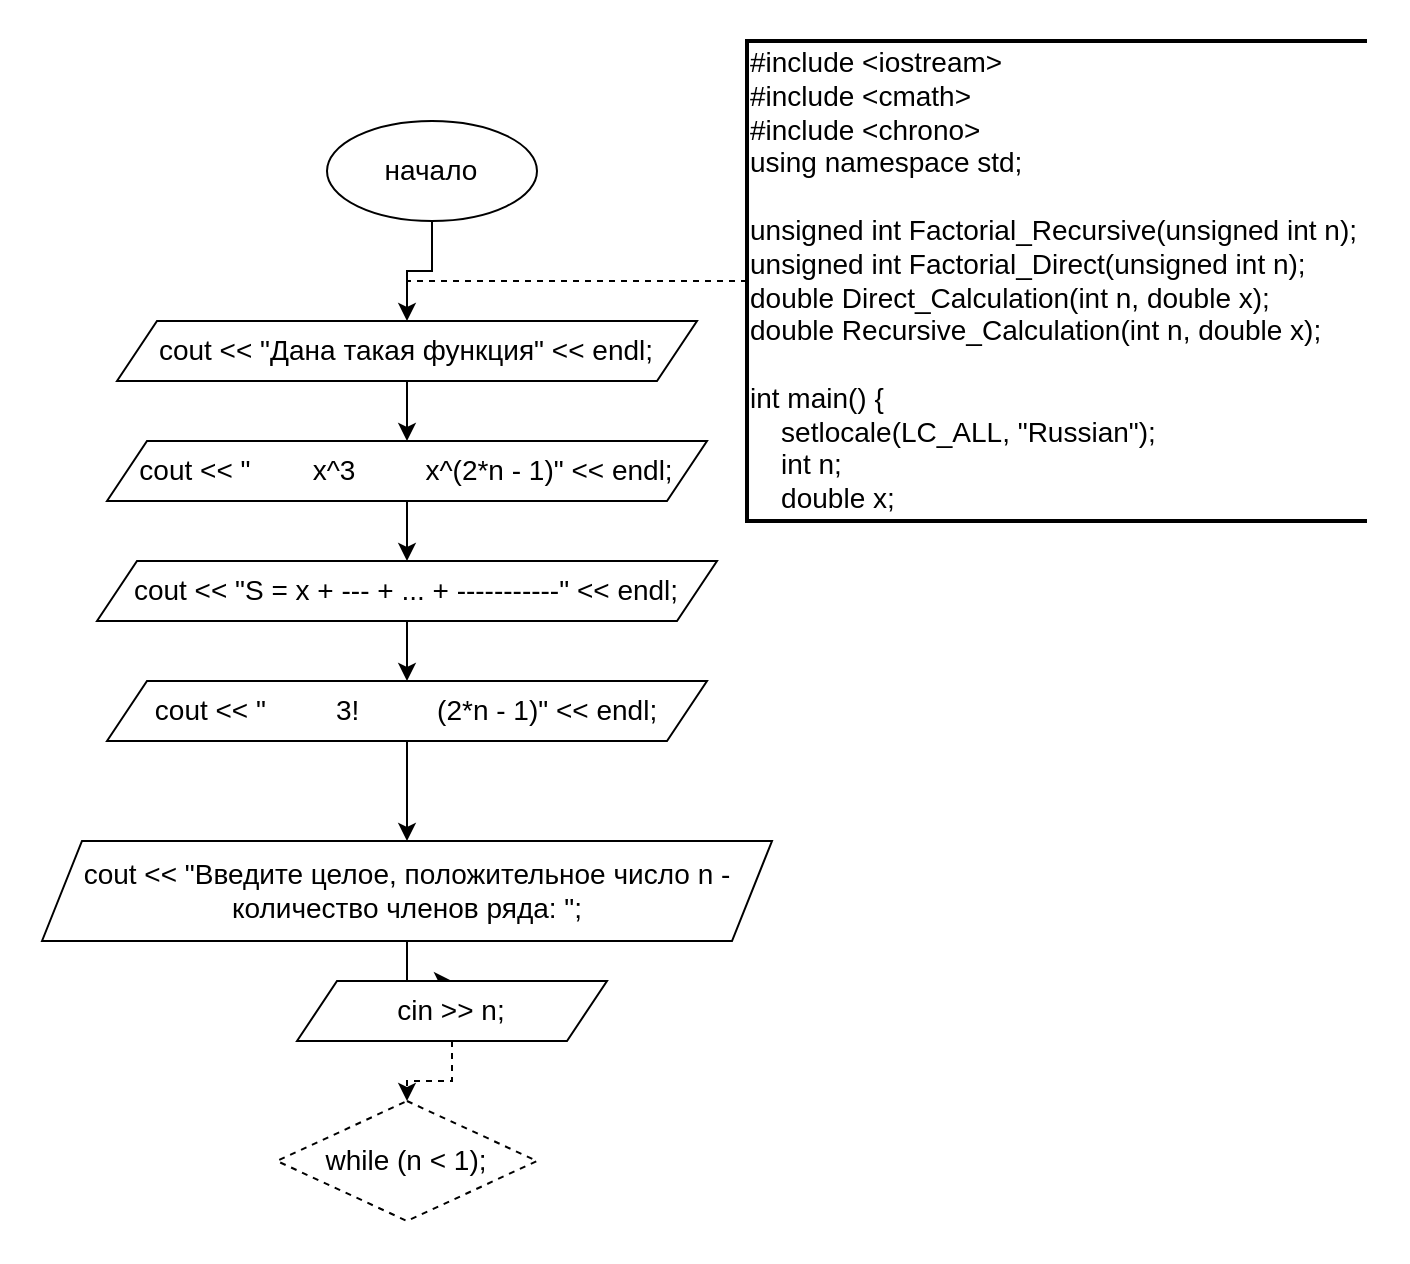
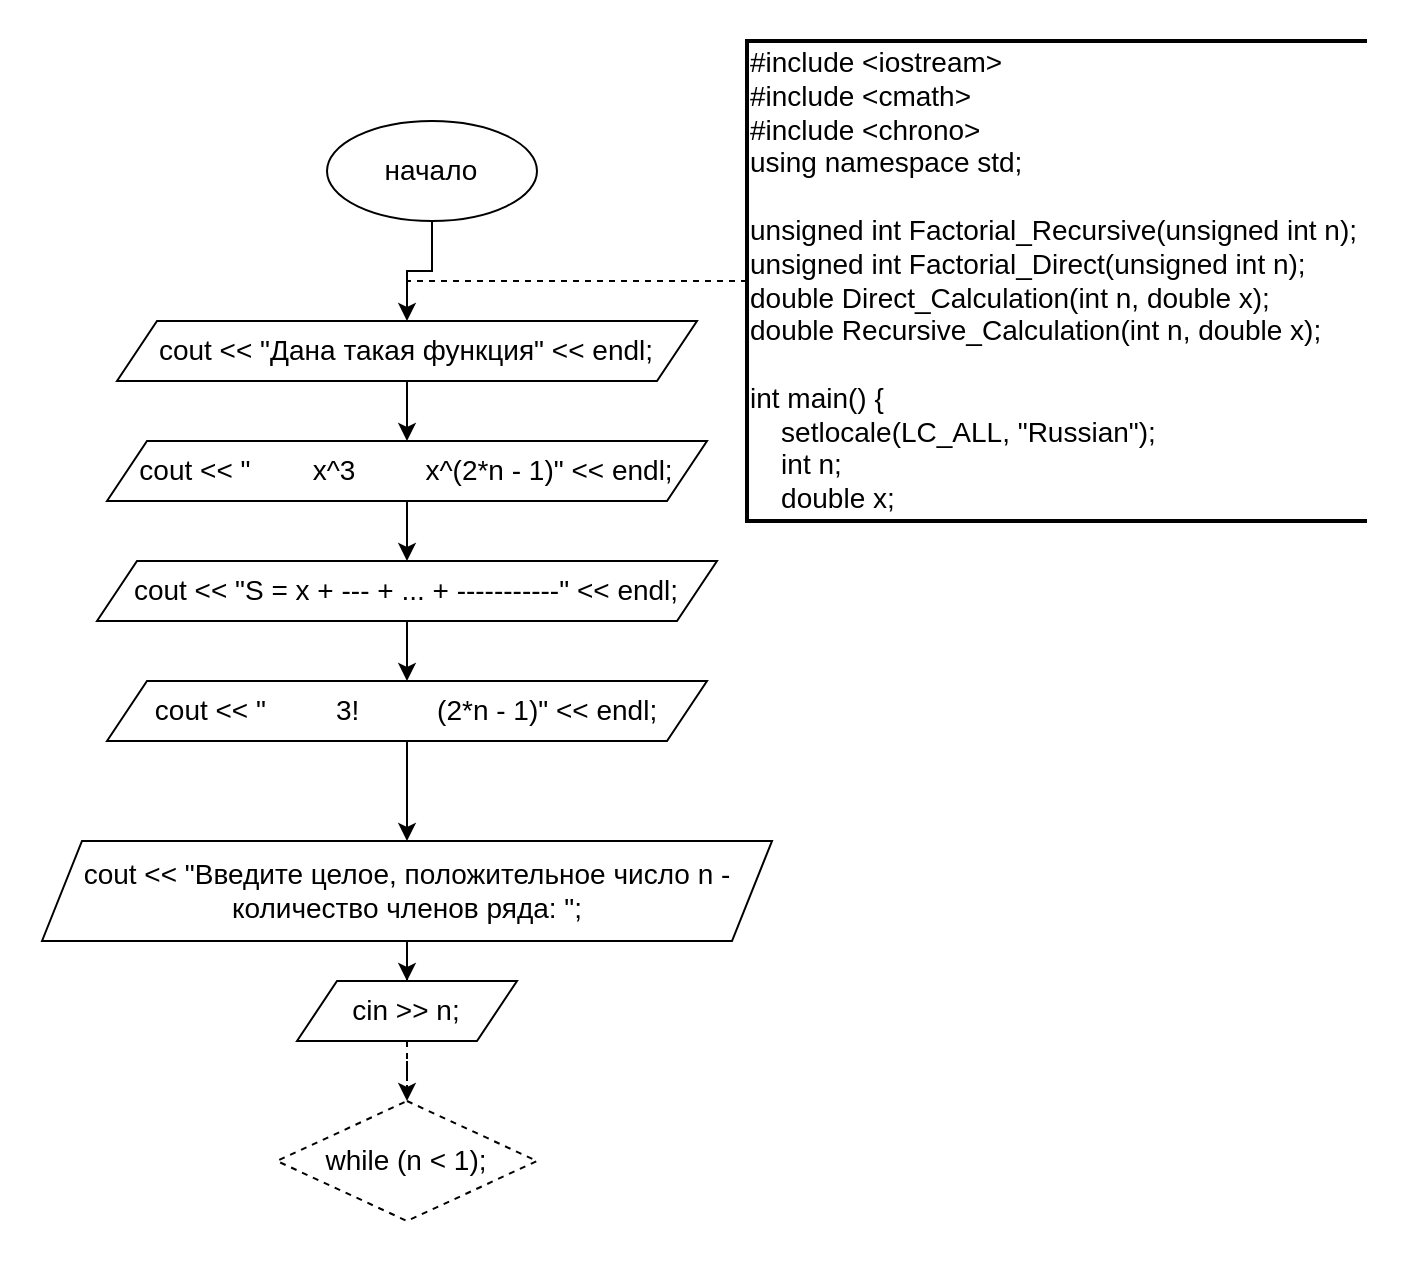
(452, 1011) -> (407, 1011)
